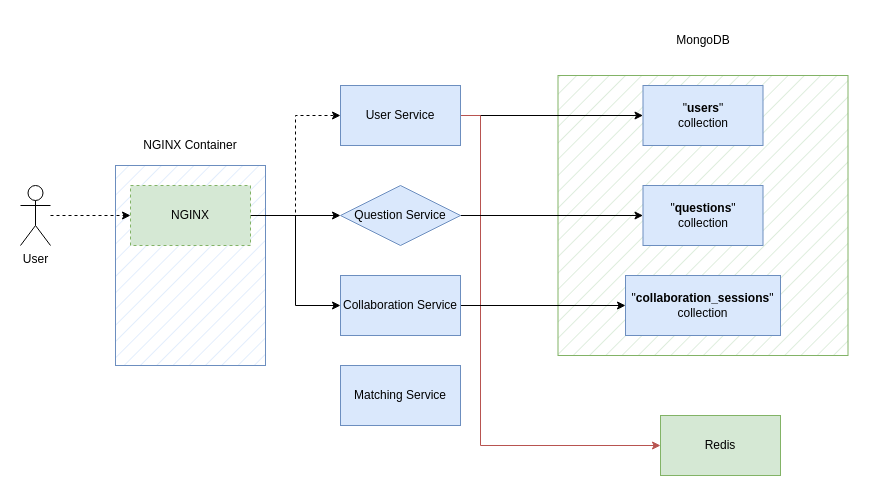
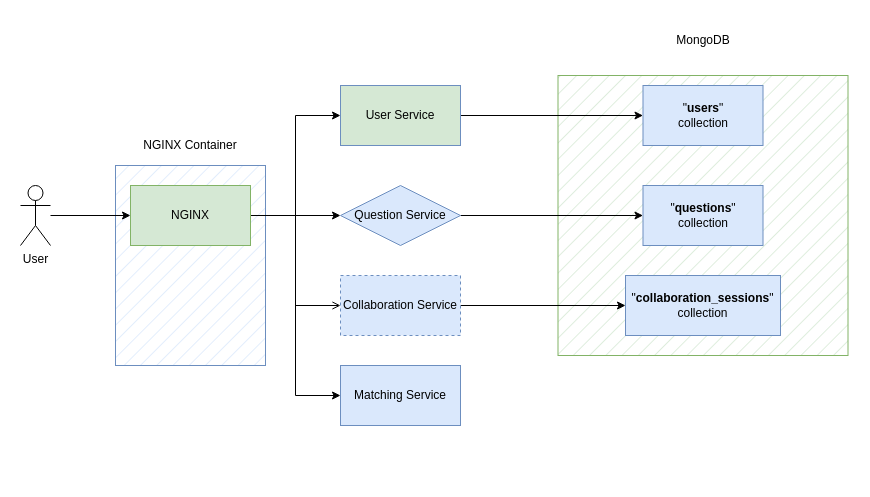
(401, 116) -> (401, 116)
(296, 147) -> (296, 147)
(88, 216) -> (88, 216)
(191, 216) -> (191, 216)
(332, 306) -> (334, 306)
(401, 306) -> (401, 306)
(481, 368) -> none
none -> (296, 371)
(721, 446) -> none
